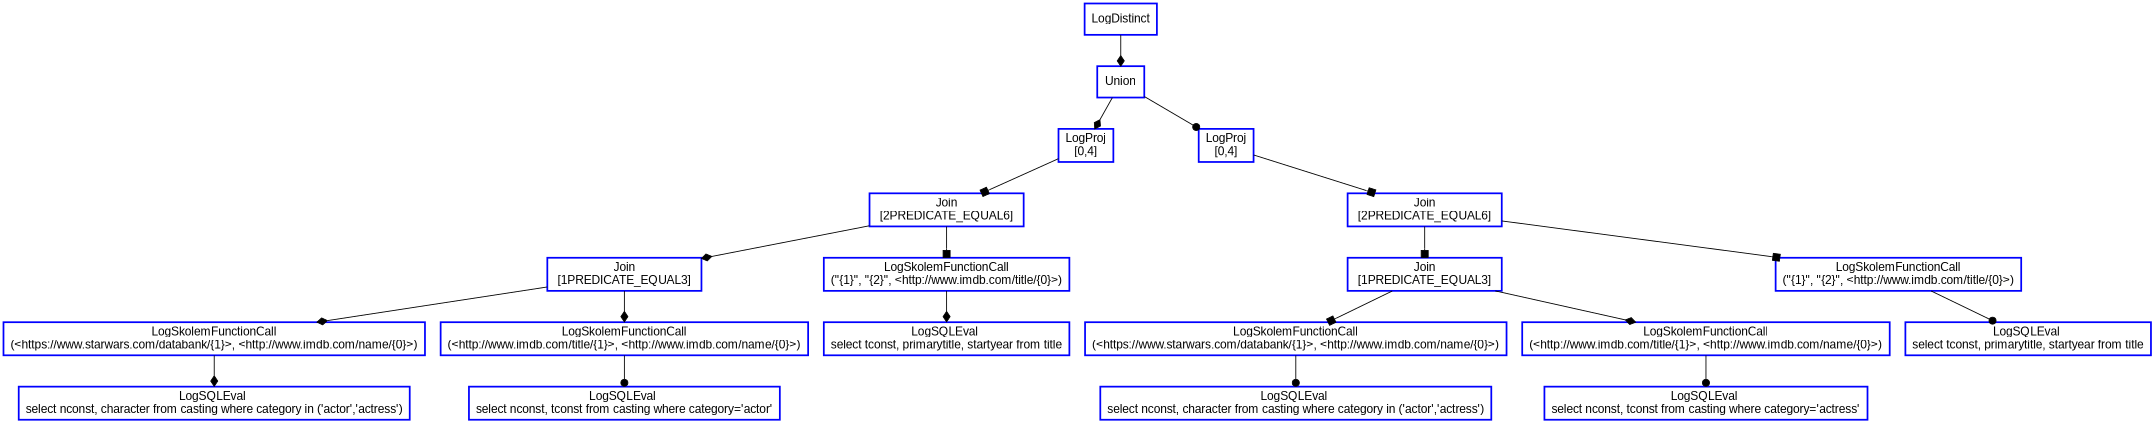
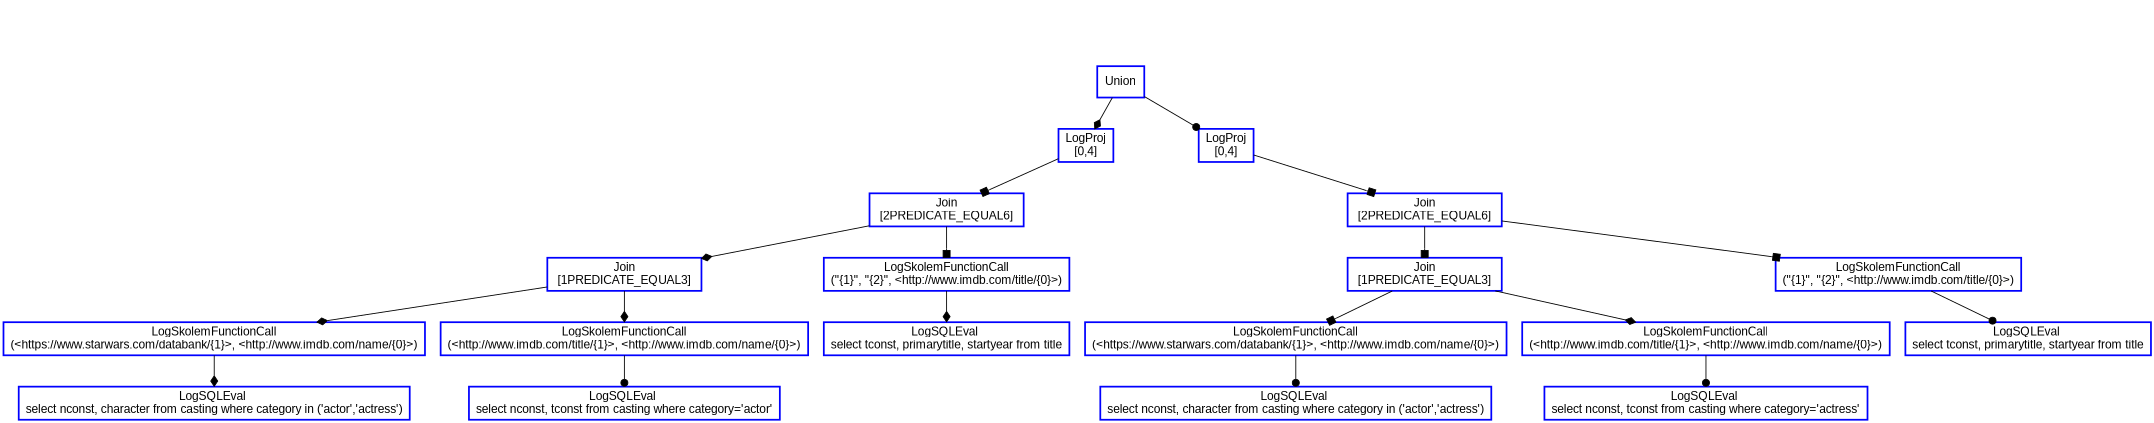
(1121, 19) -> none
